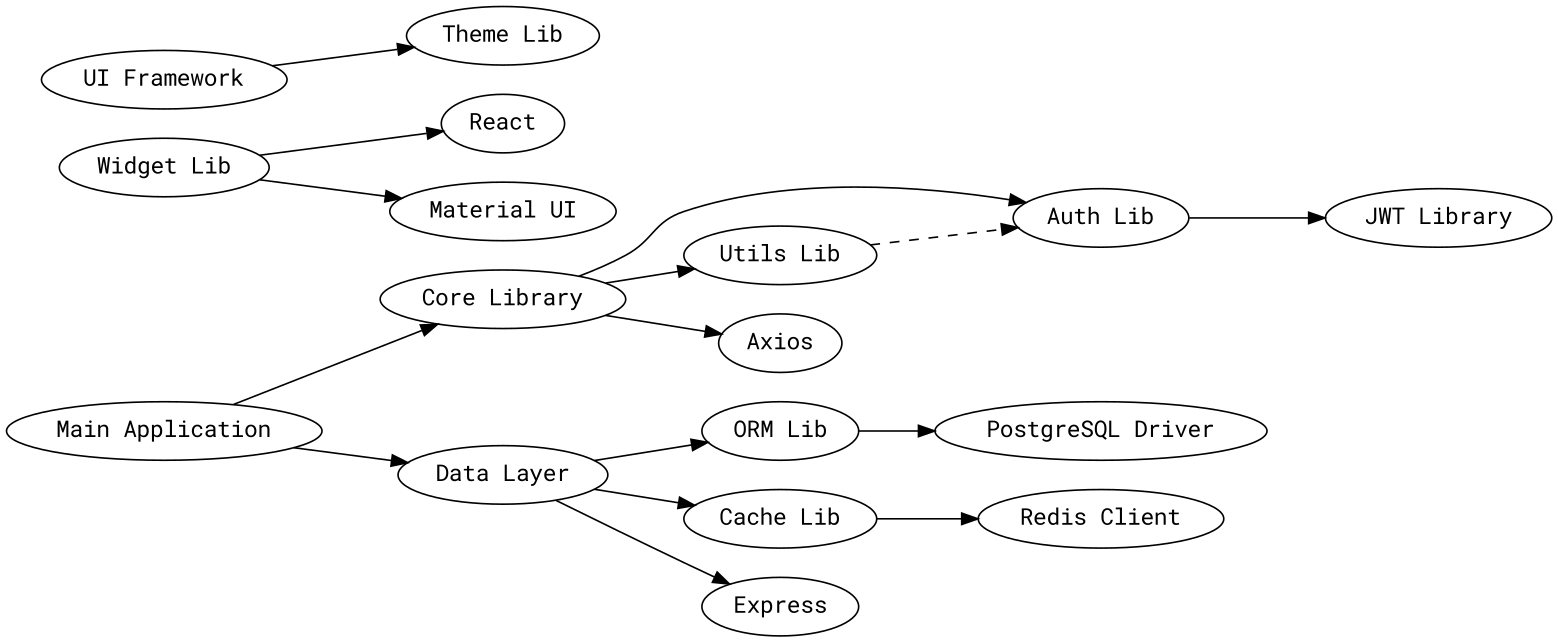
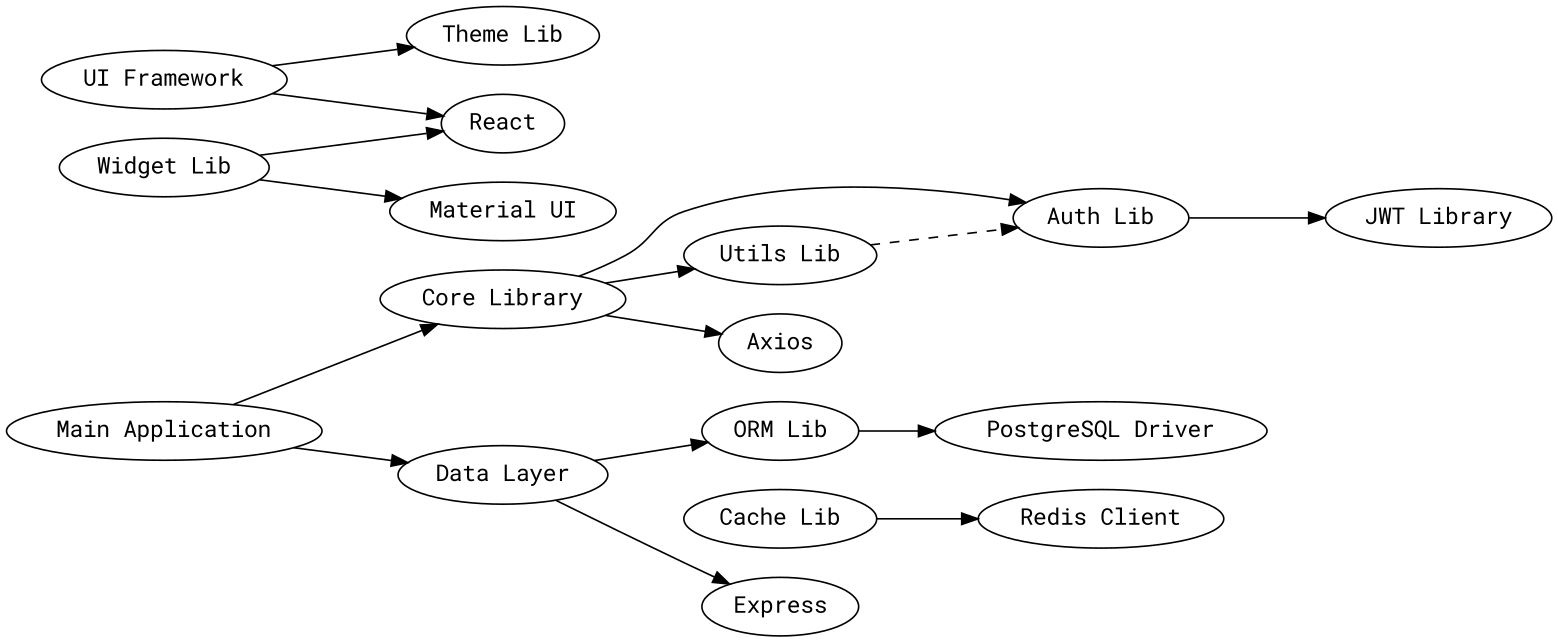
none -> (350, 104)
(636, 496) -> none
